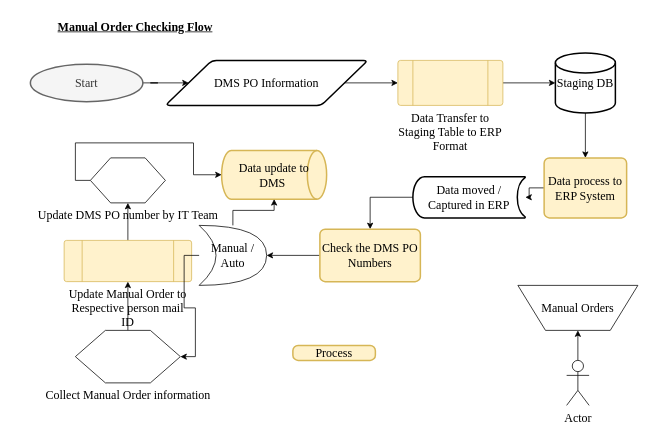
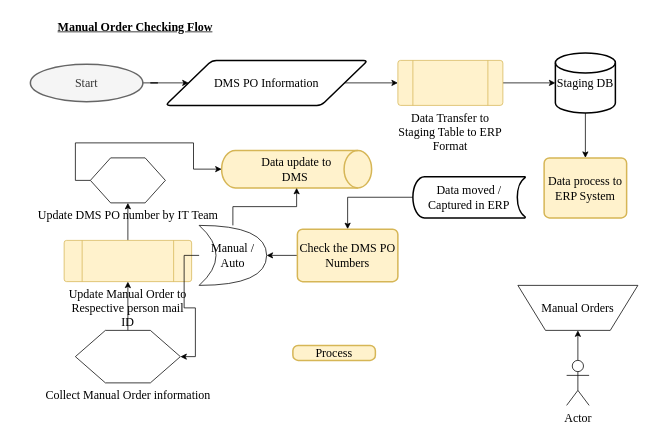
(274, 175) -> (297, 169)
(529, 192) -> none
(370, 255) -> (348, 255)
